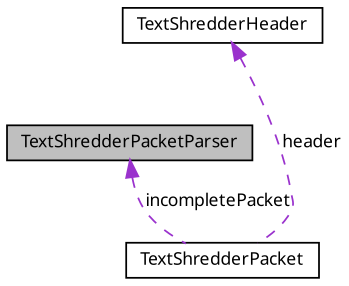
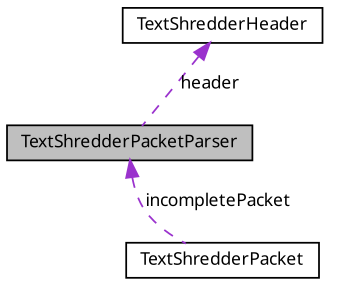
(282, 155) -> (170, 91)
